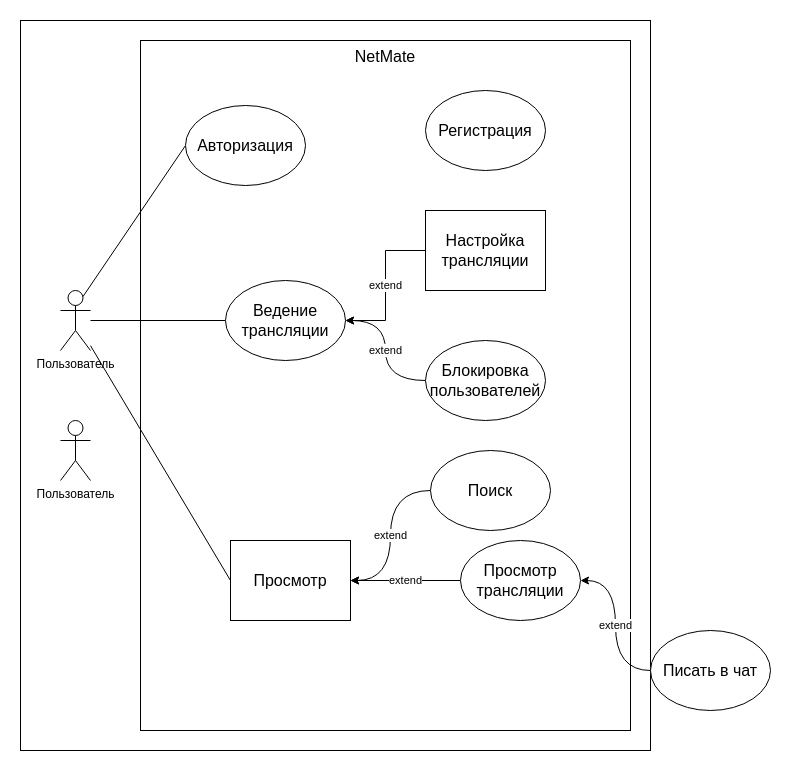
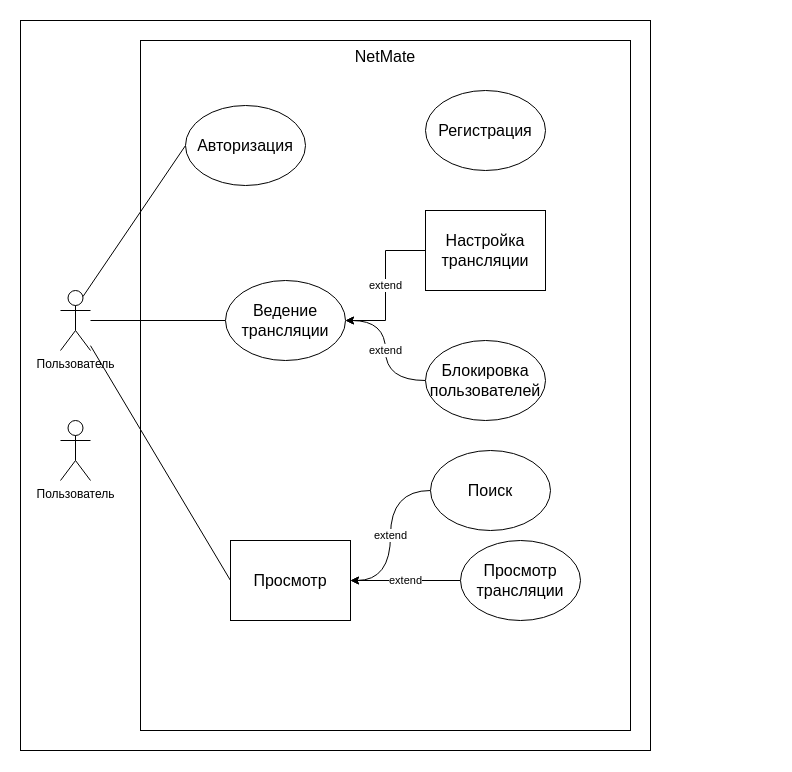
(616, 628) -> none
(711, 671) -> none
